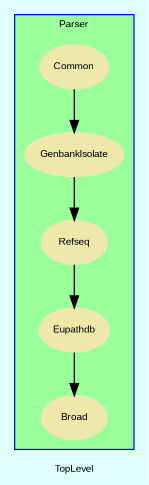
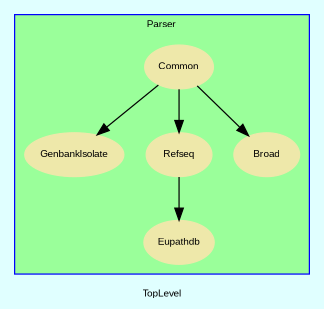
(74, 193) -> (179, 105)
(74, 368) -> (218, 106)
